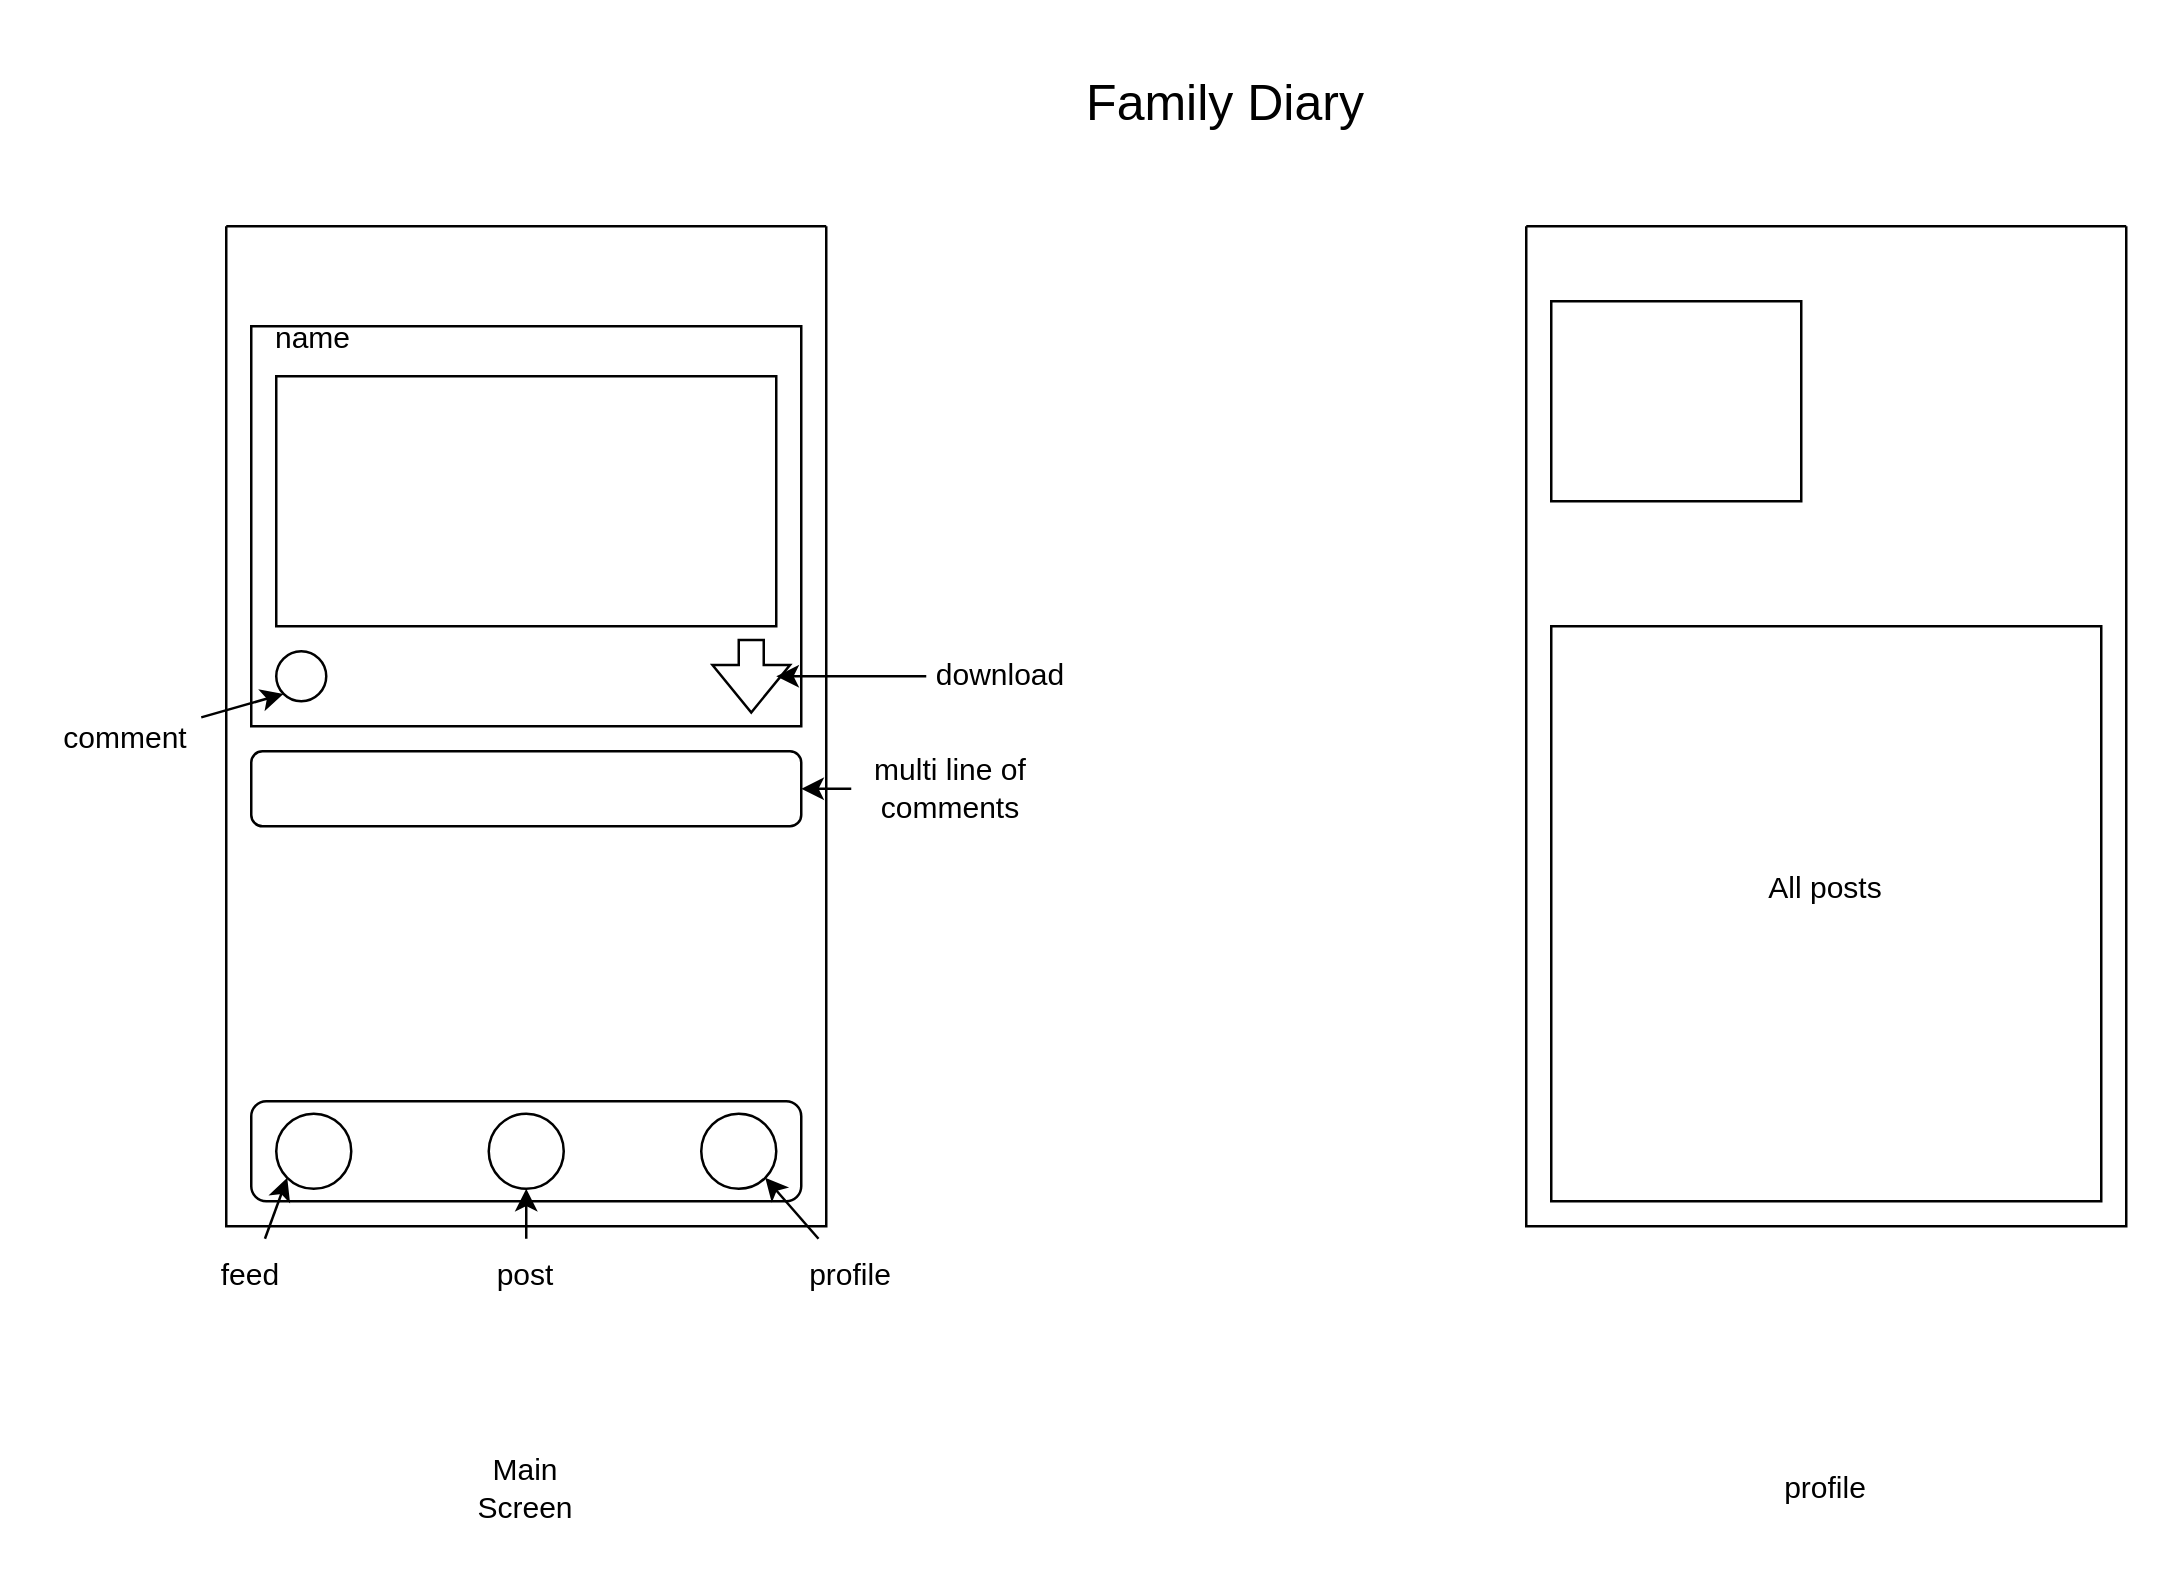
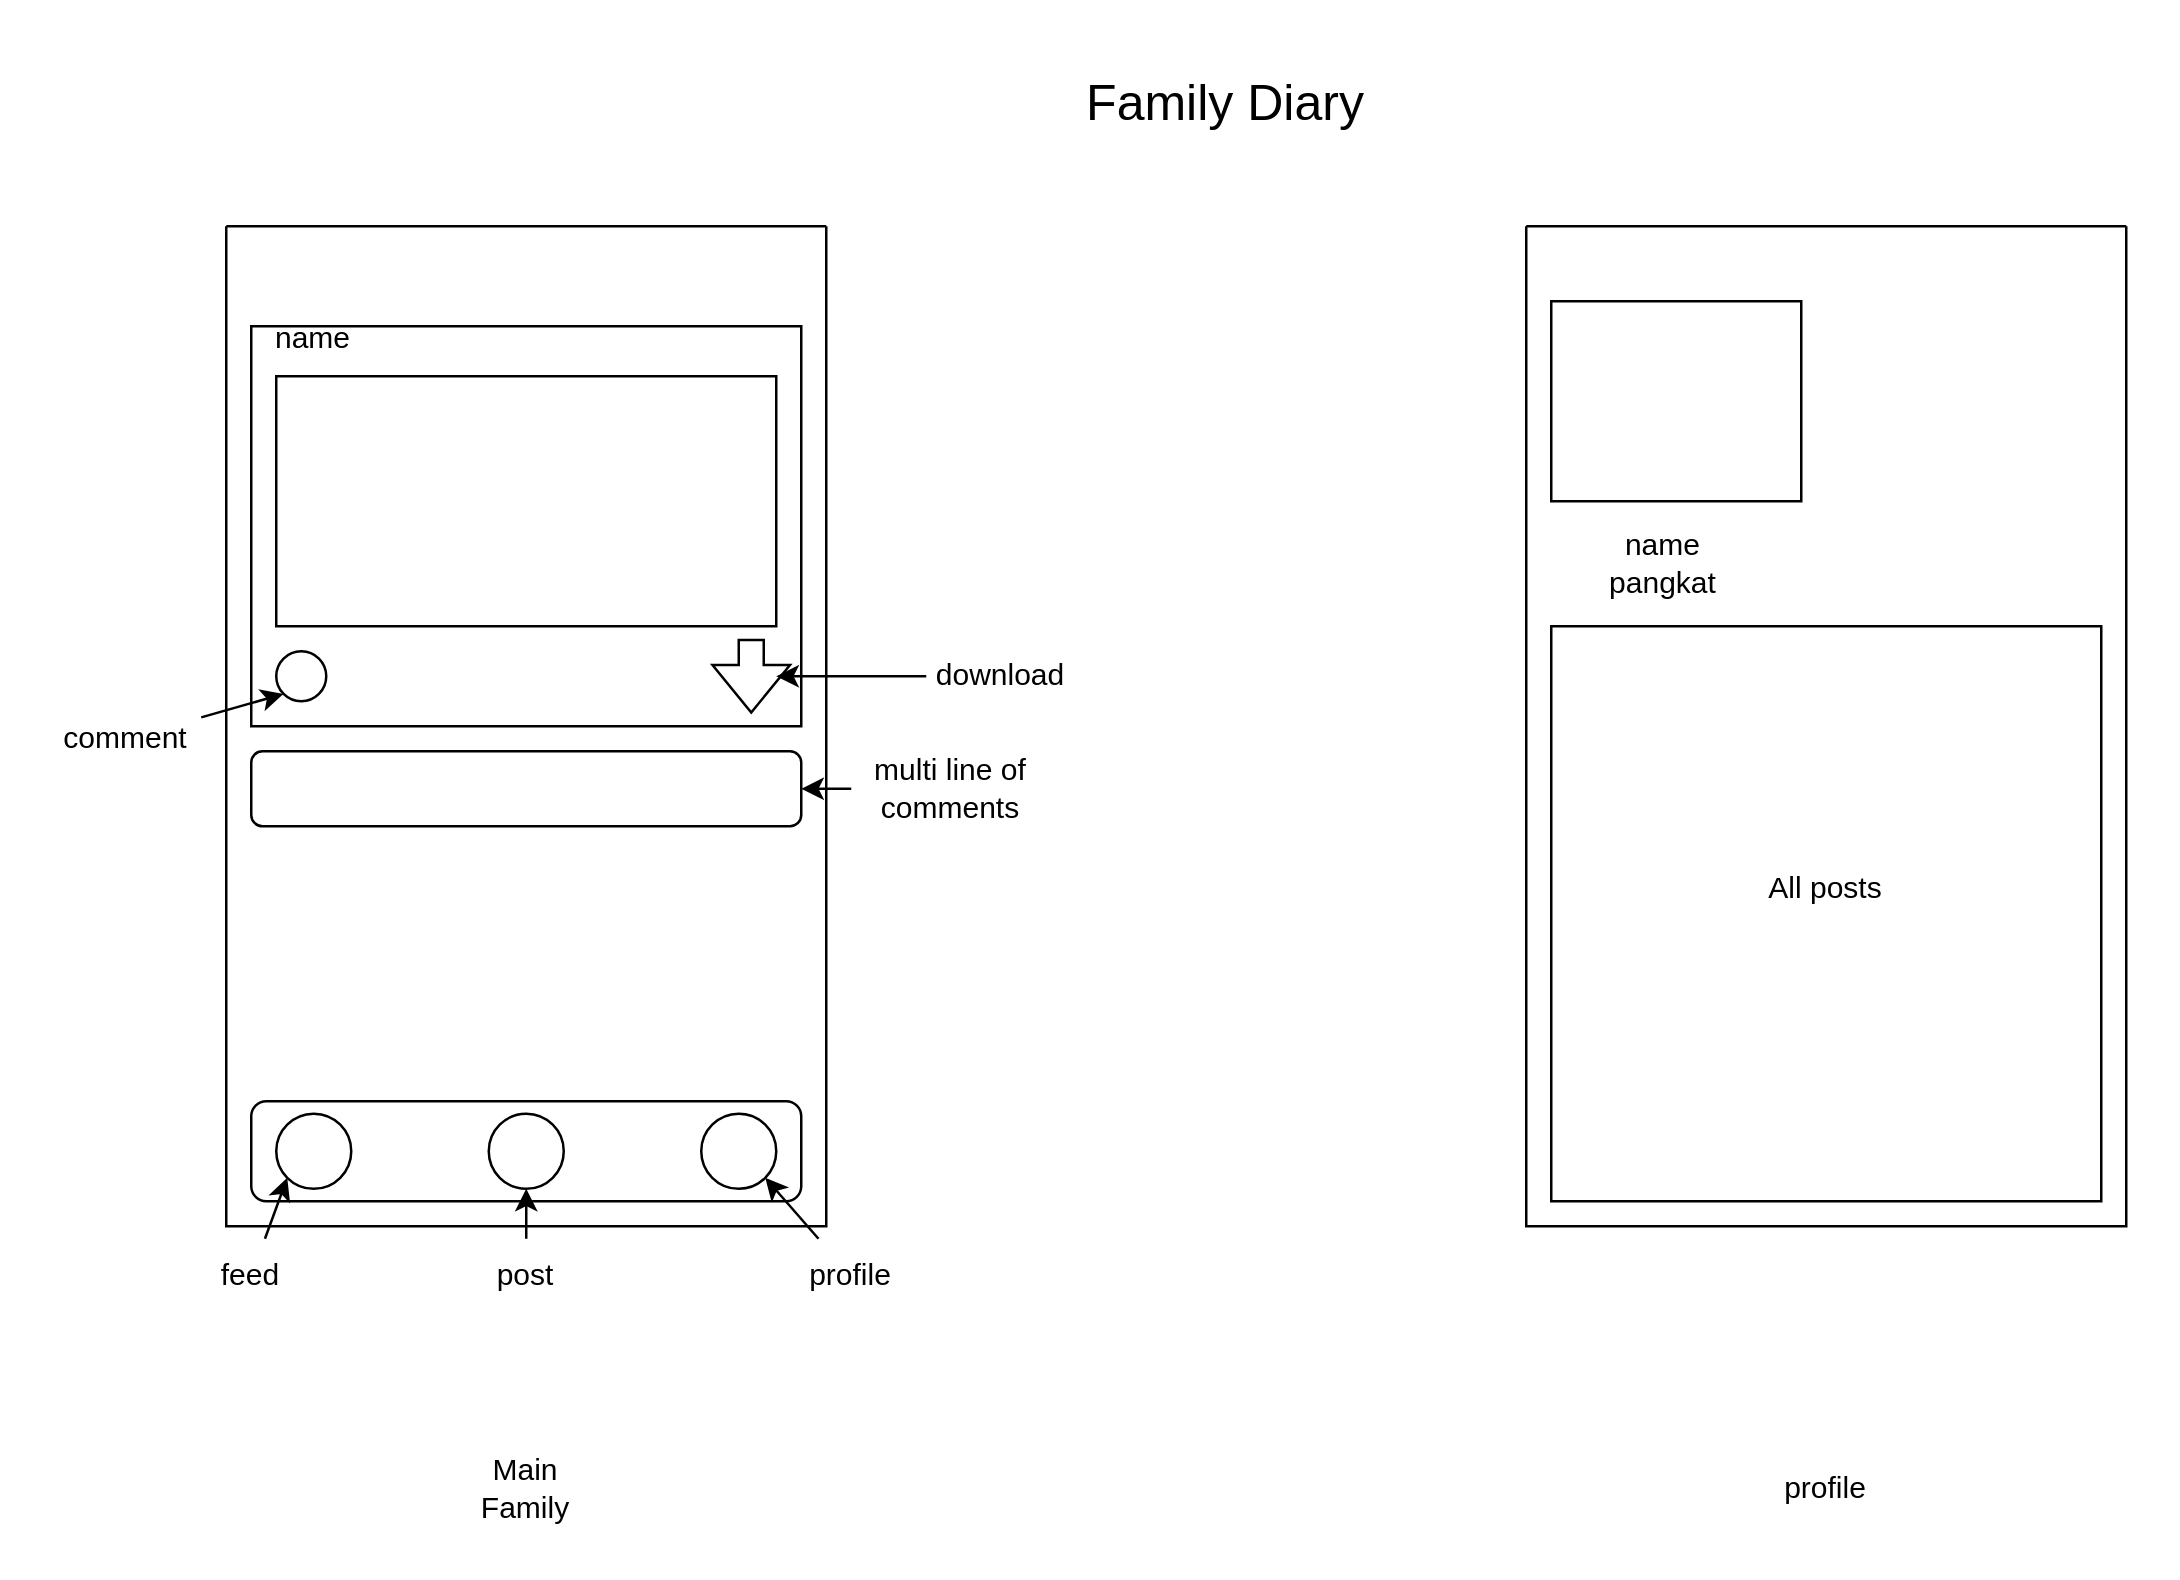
none -> (1664, 564)
(526, 1489) -> (526, 1489)
